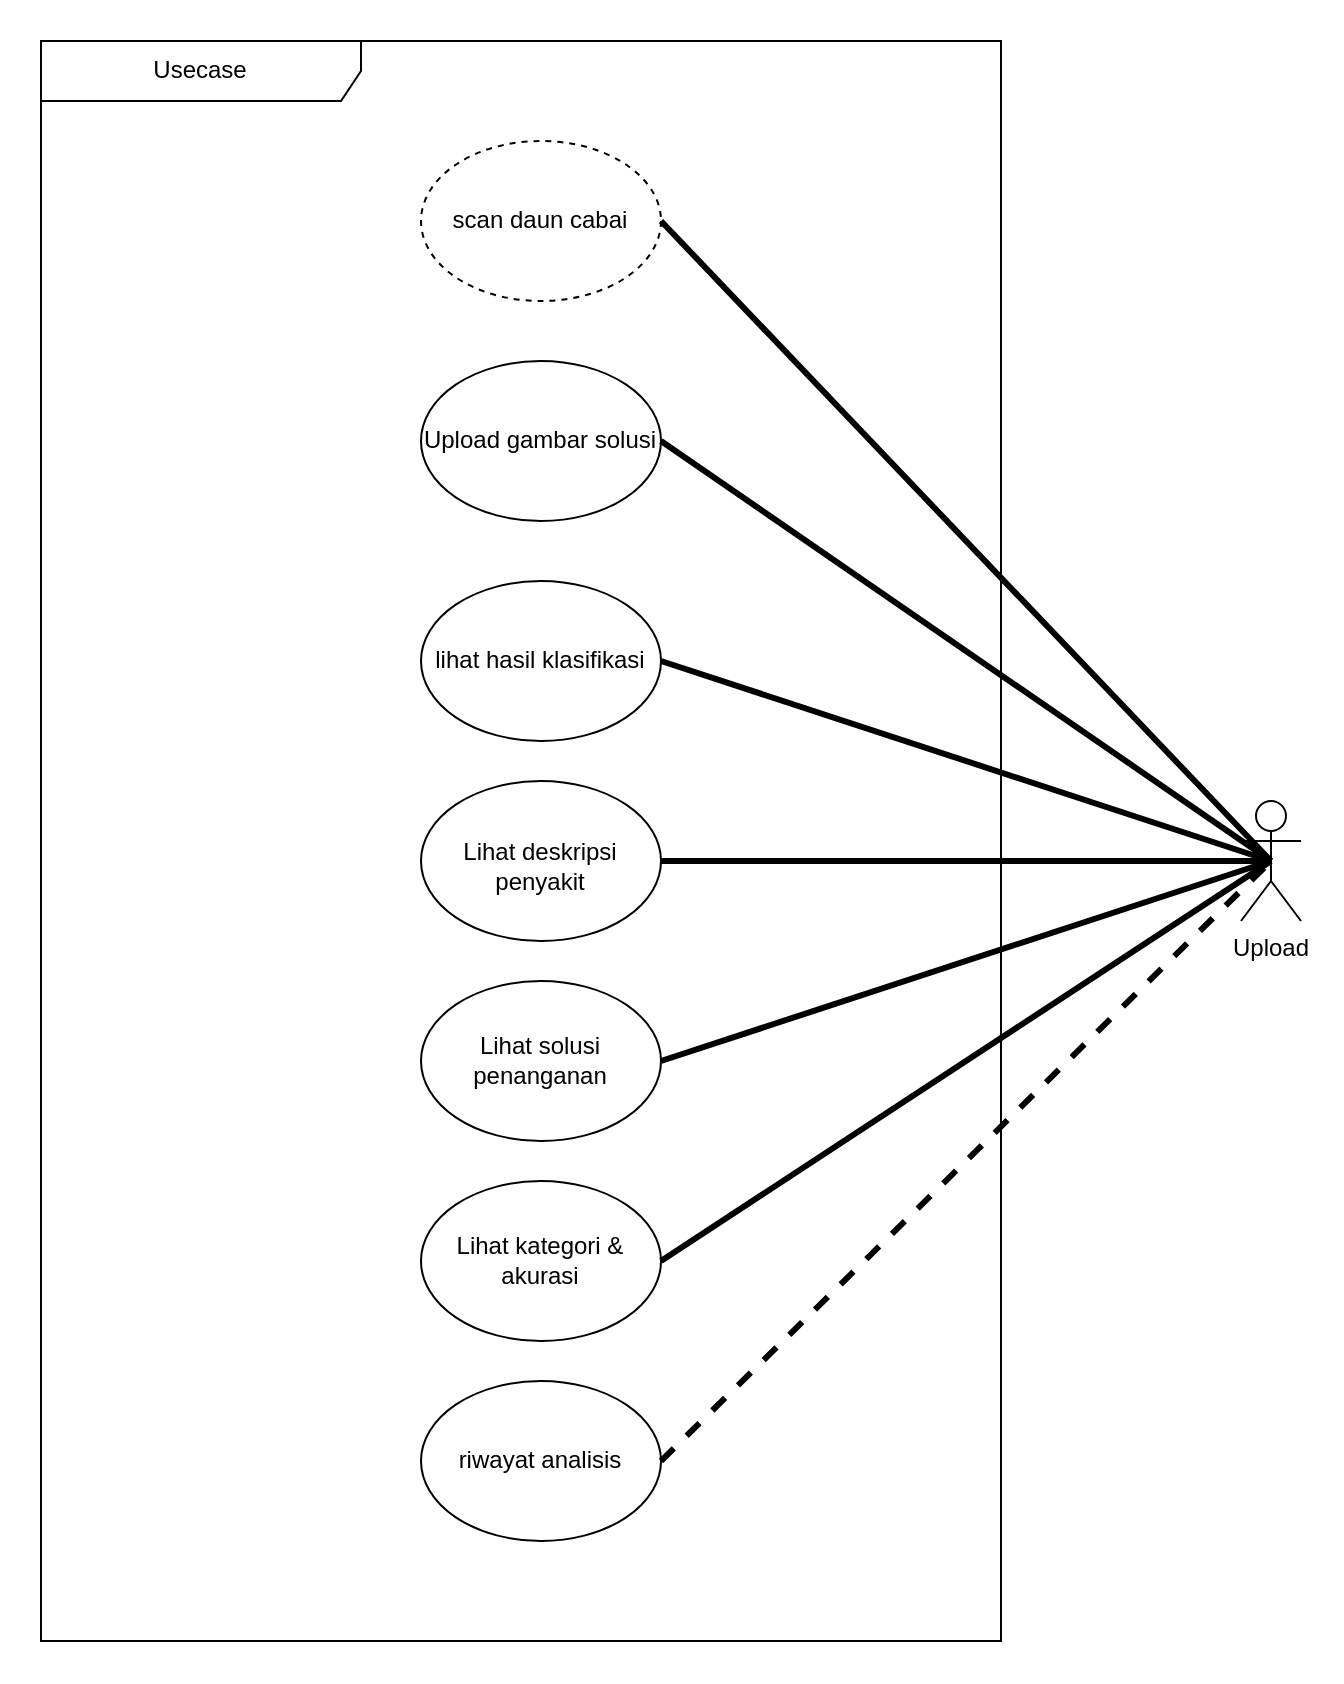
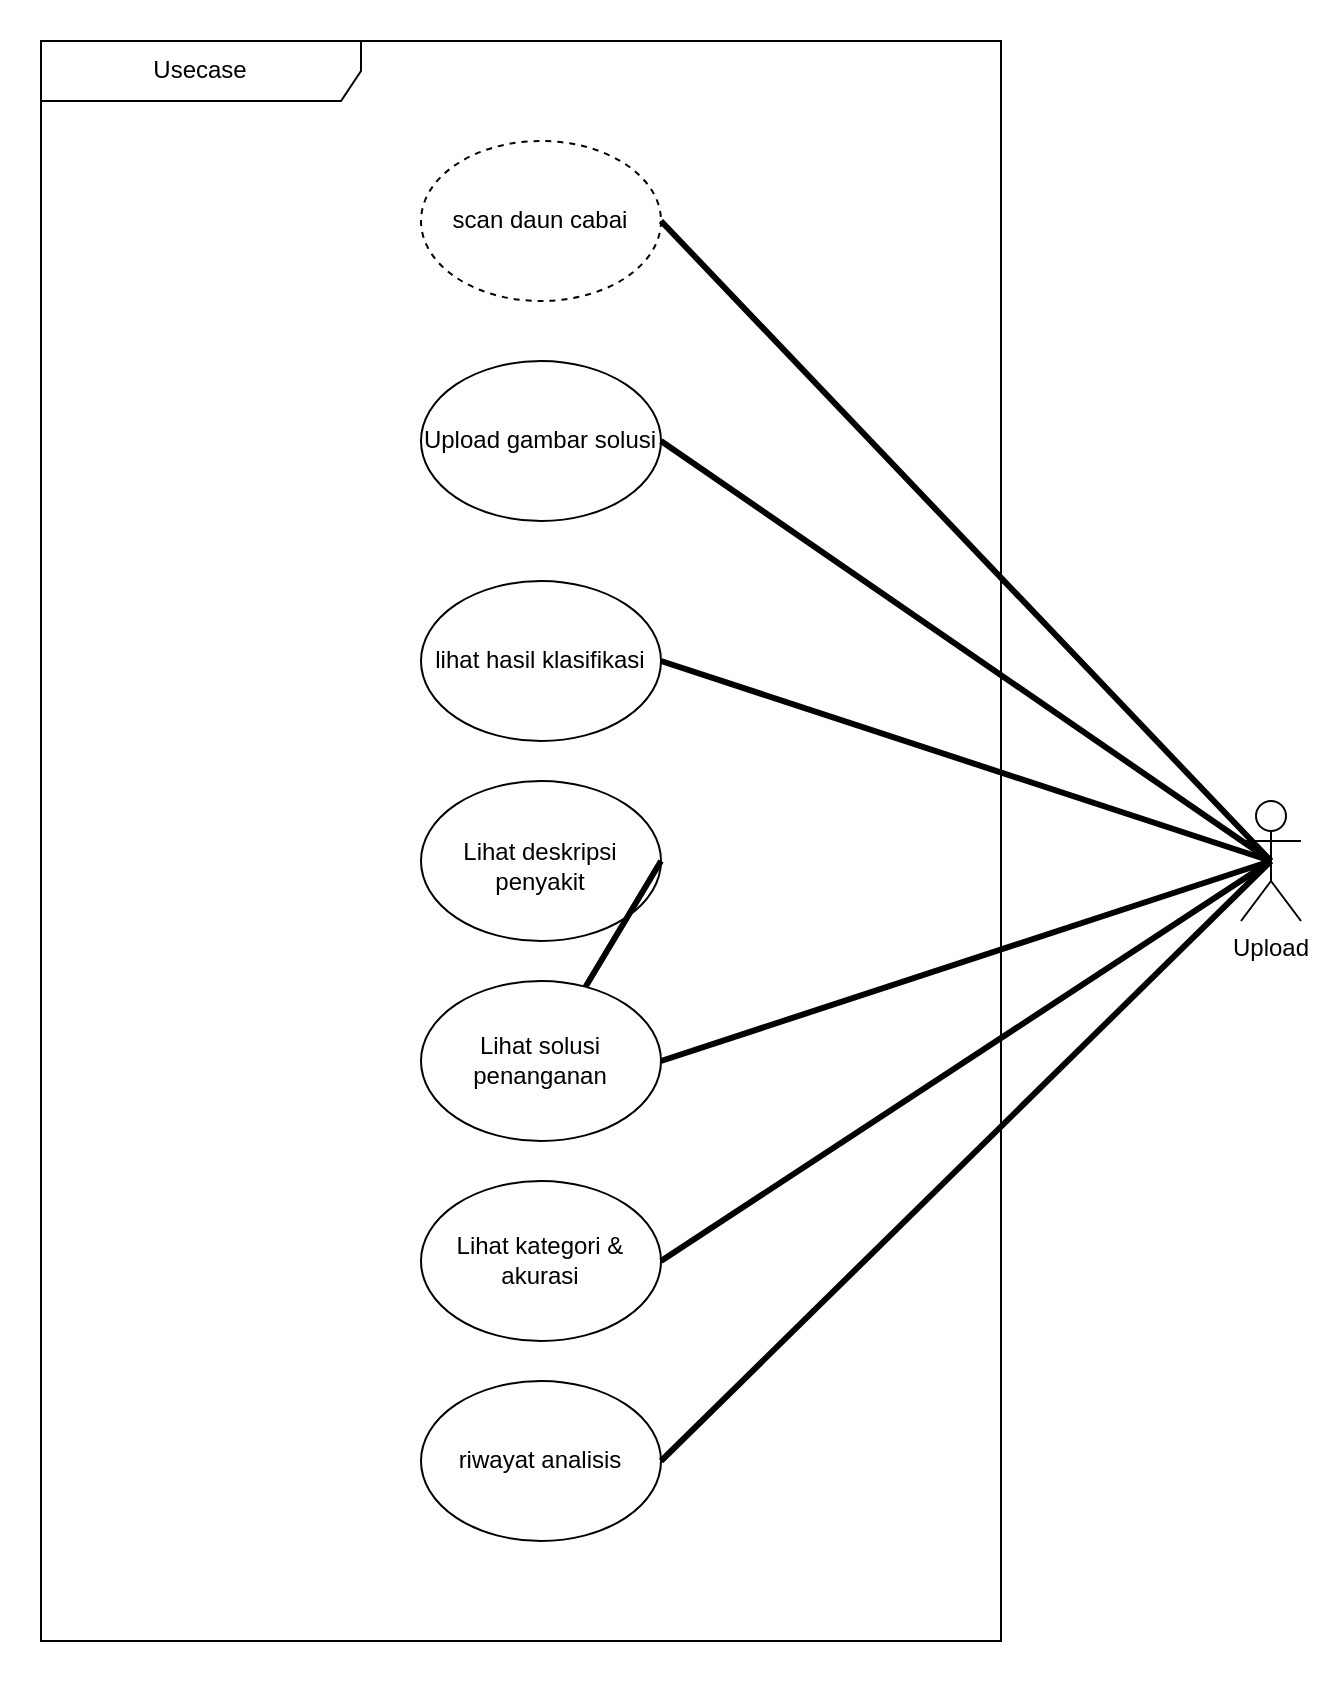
(960, 861) -> (623, 924)
(886, 1240) -> (886, 1240)
